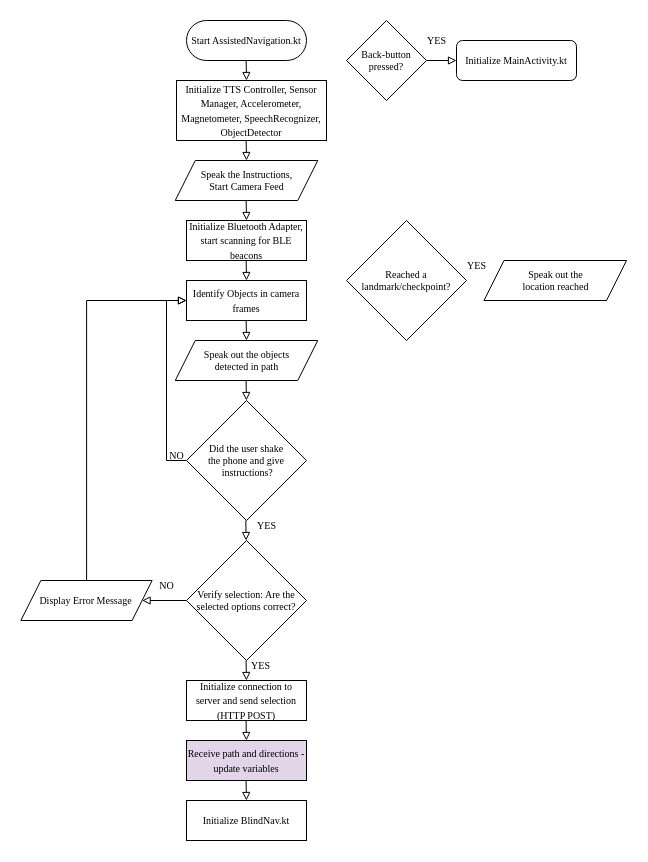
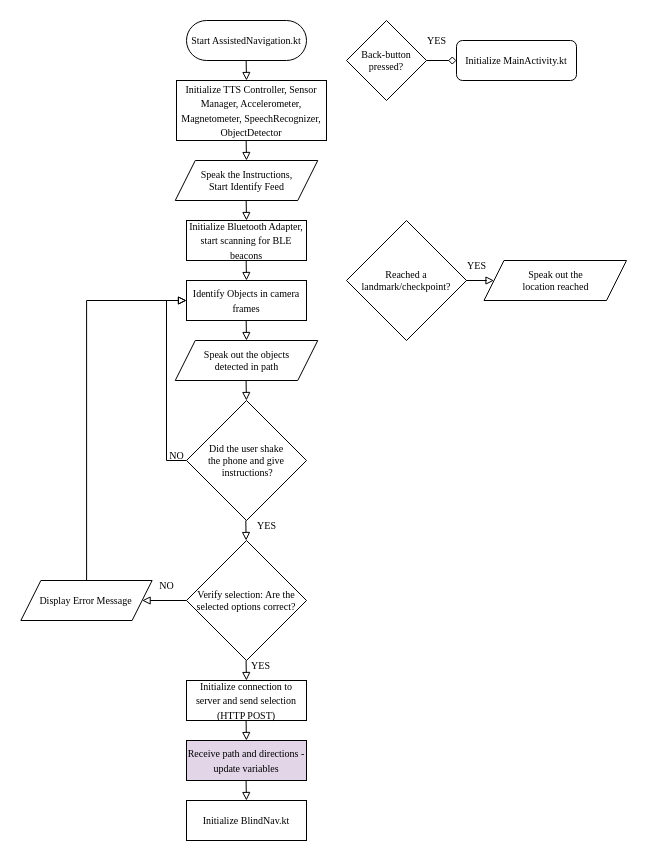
(447, 61) -> (447, 61)
(247, 181) -> (247, 181)
none -> (475, 281)
